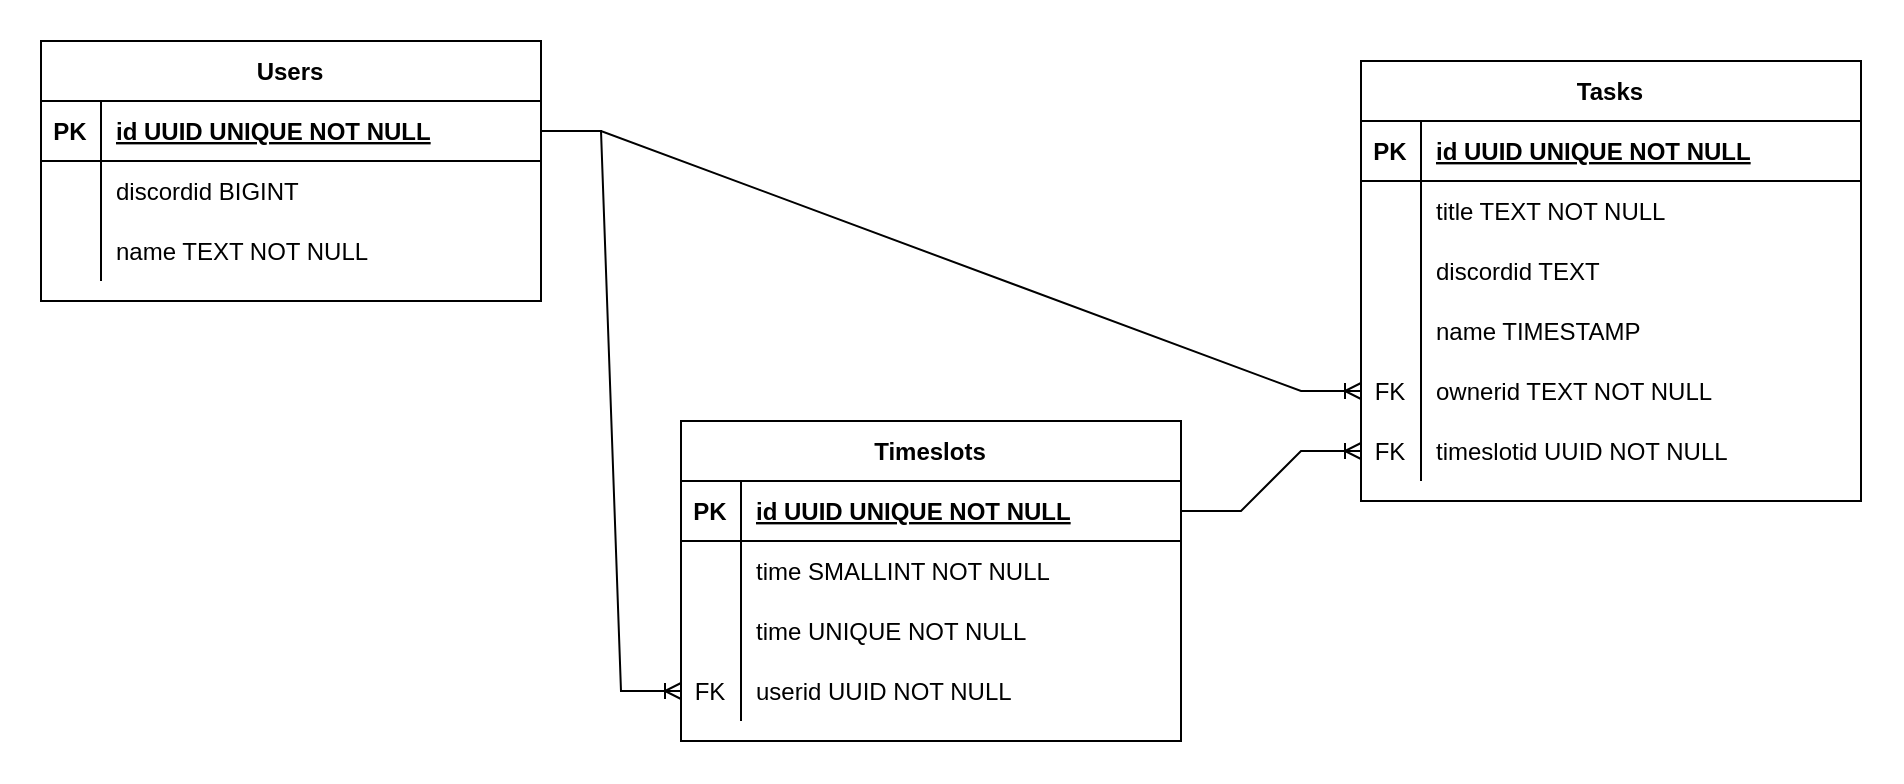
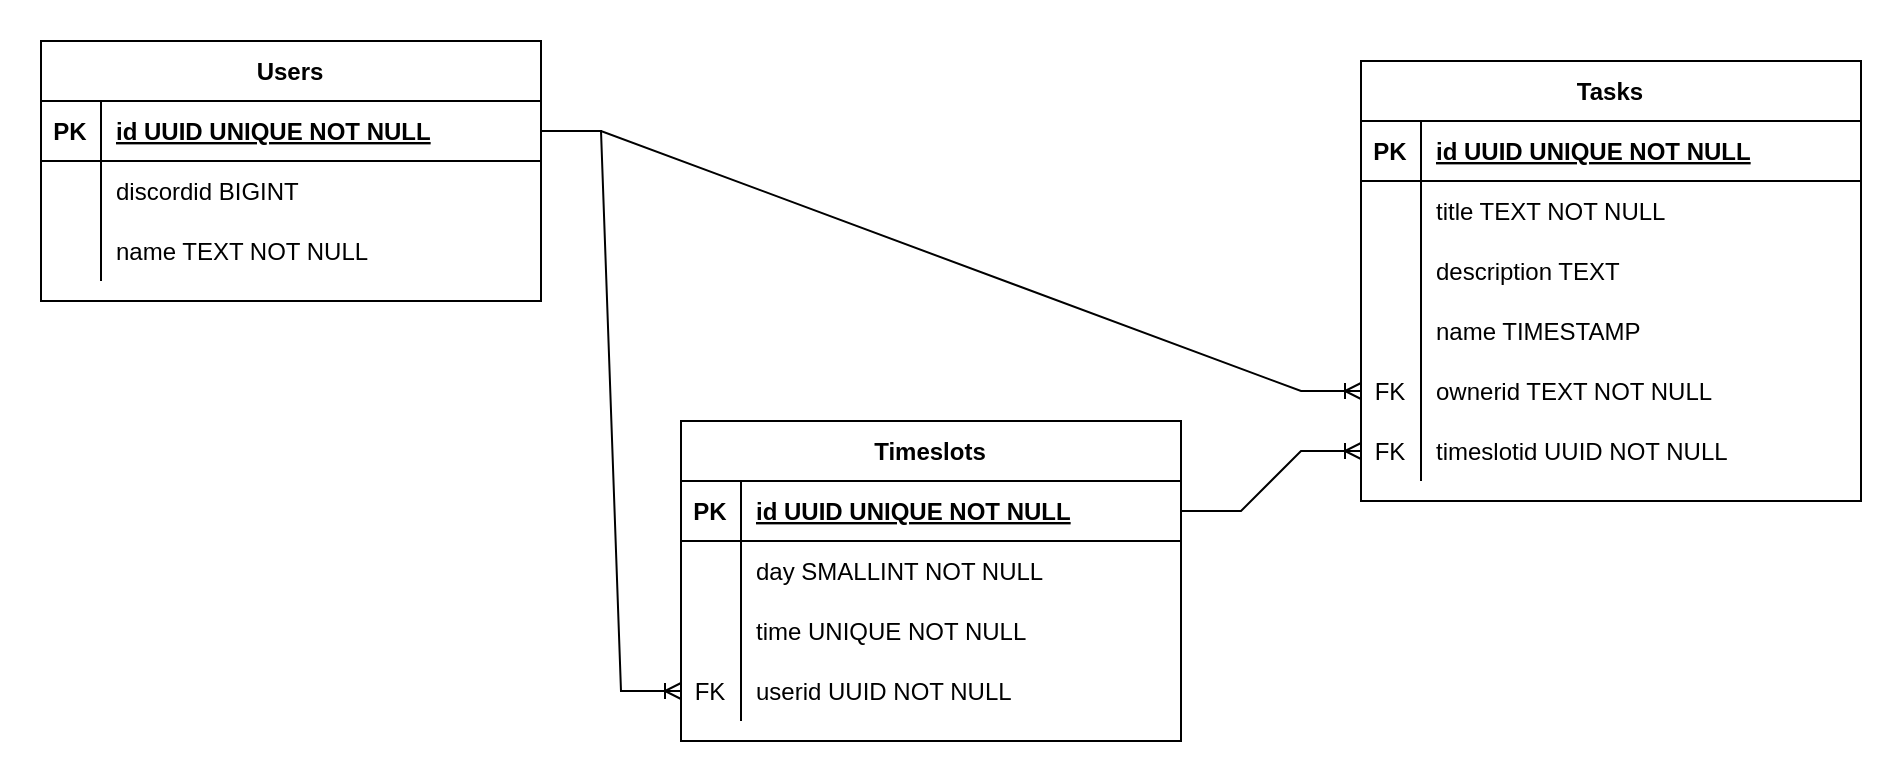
(1521, 272) -> (1534, 272)
(891, 572) -> (888, 572)
